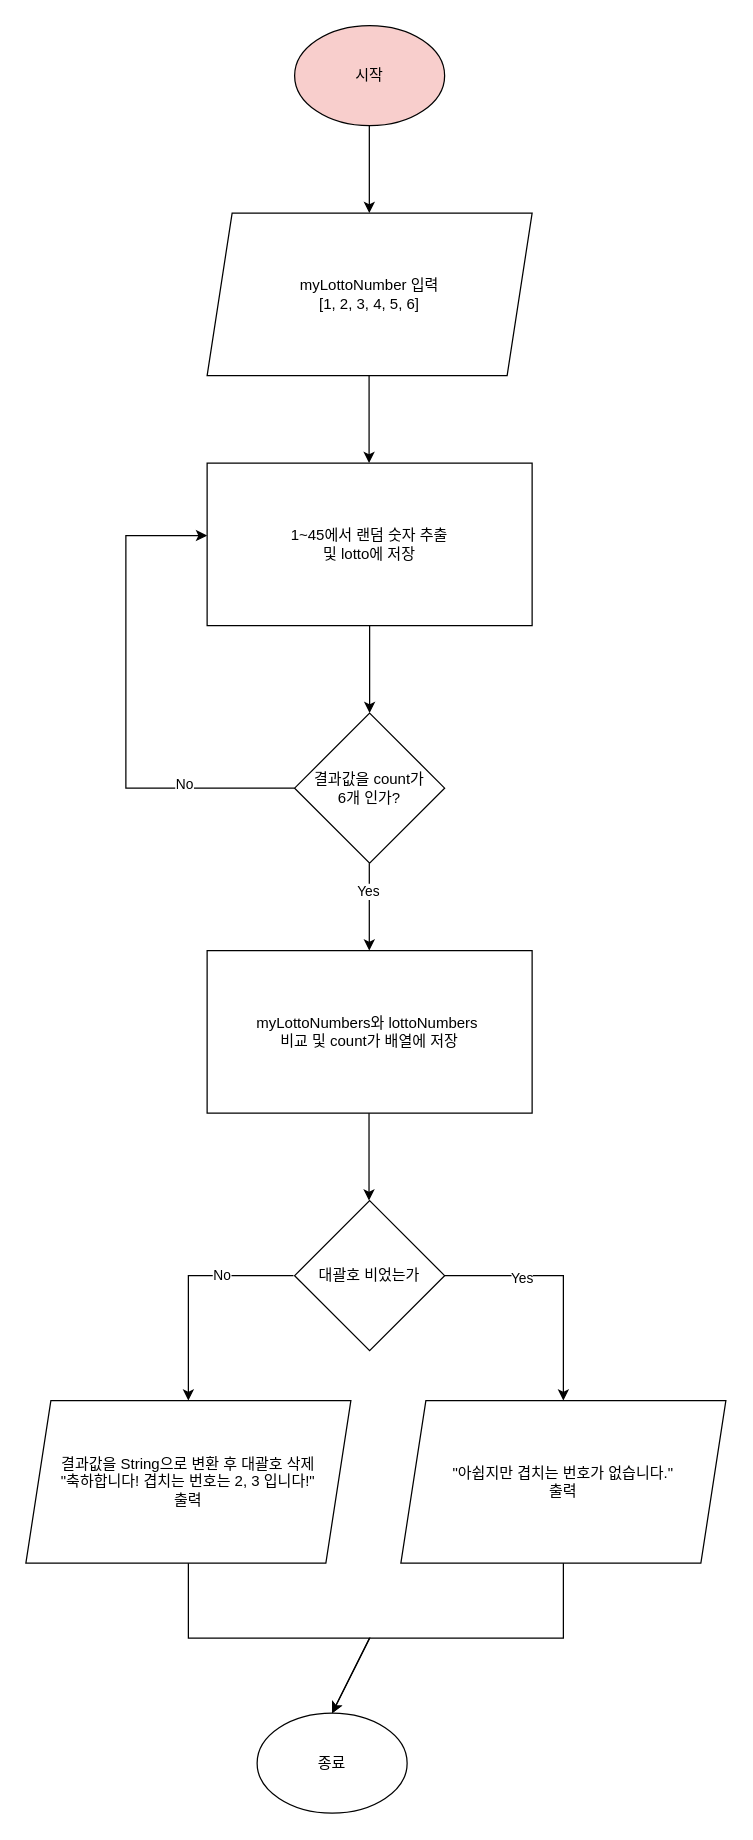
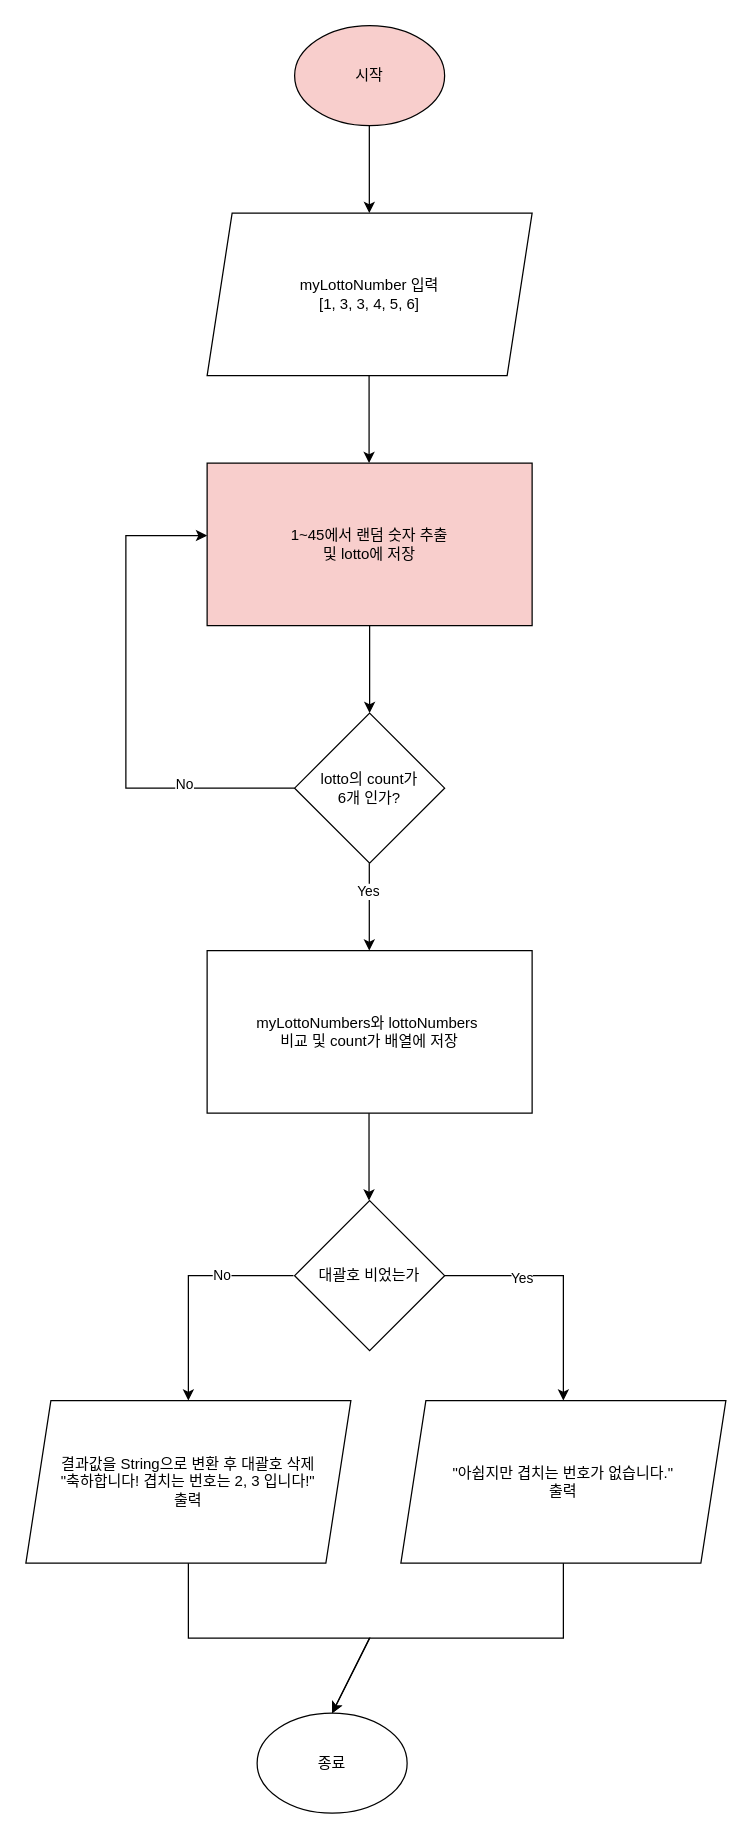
(369, 294) -> (369, 294)
(369, 544) -> (369, 544)
(369, 788) -> (369, 788)
